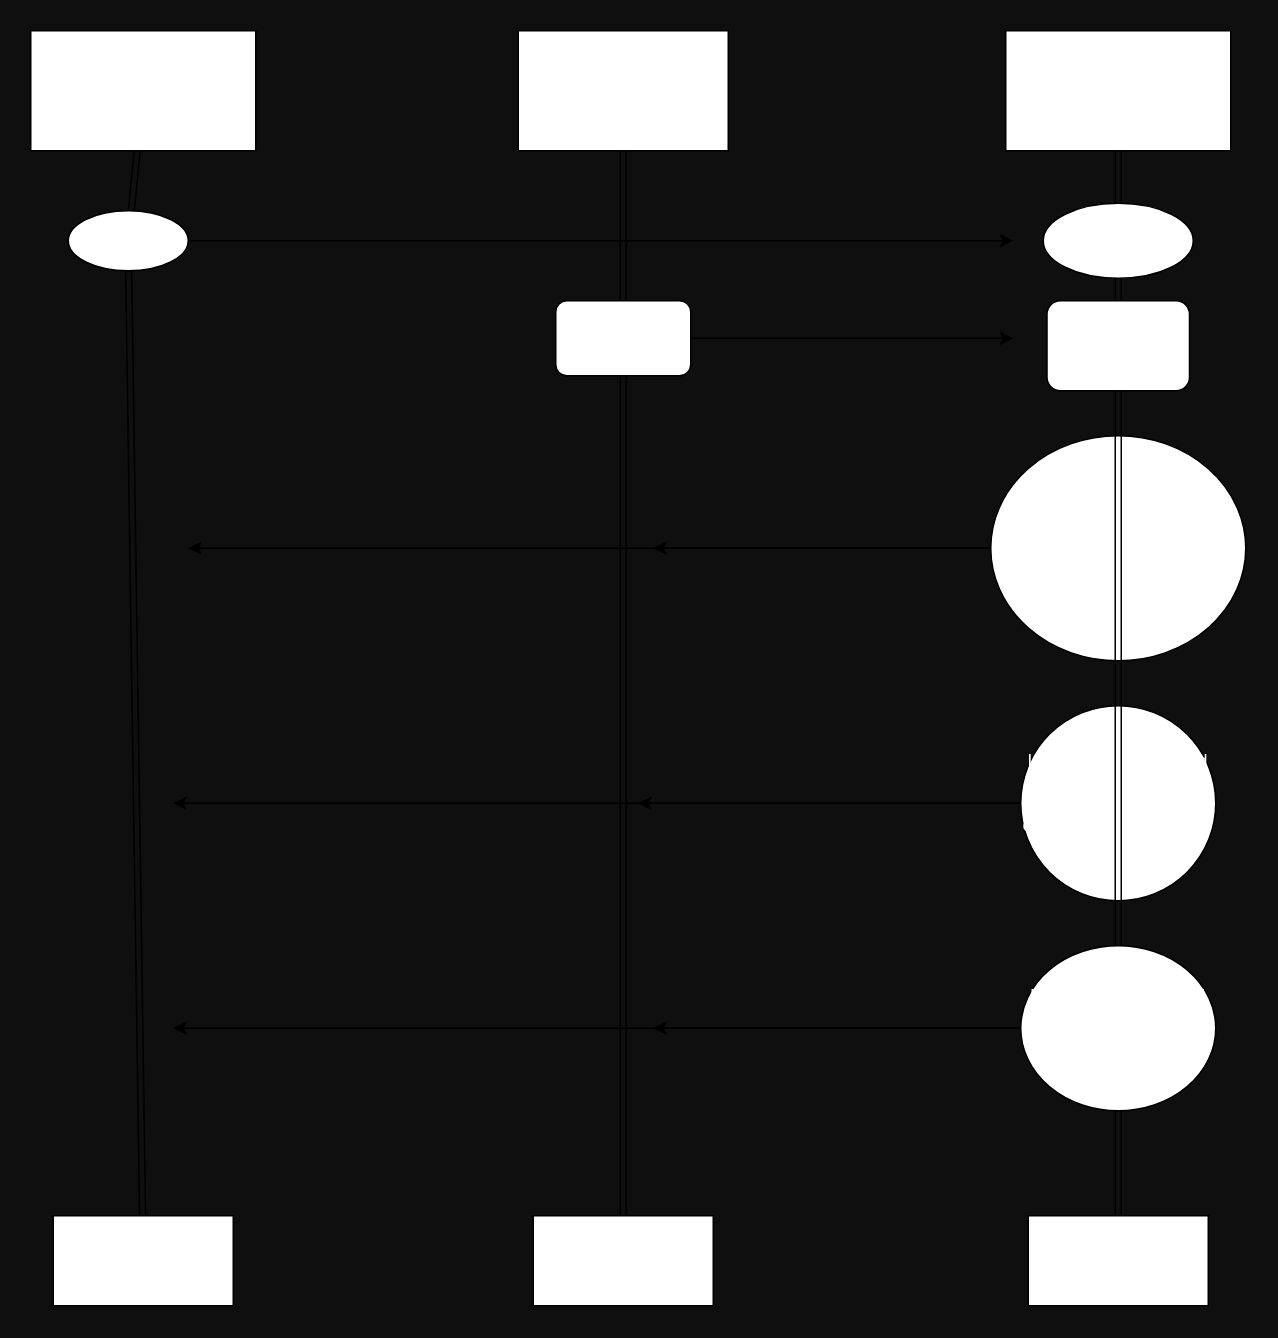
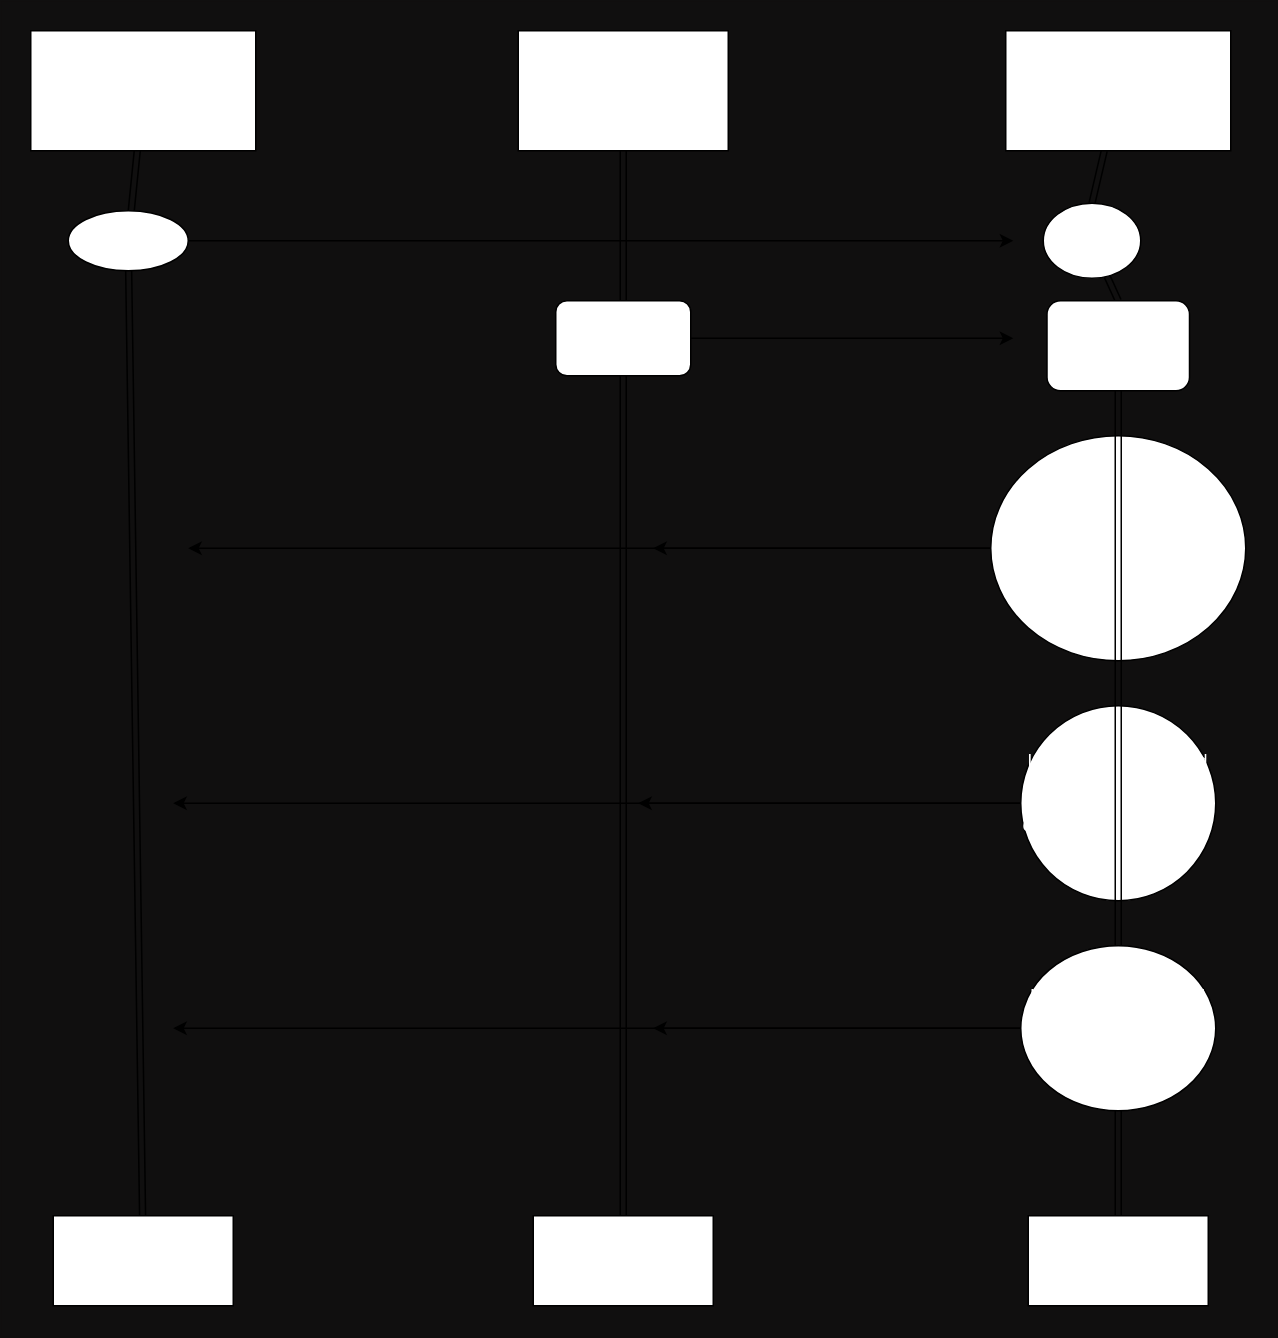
(1118, 241) -> (1092, 241)
